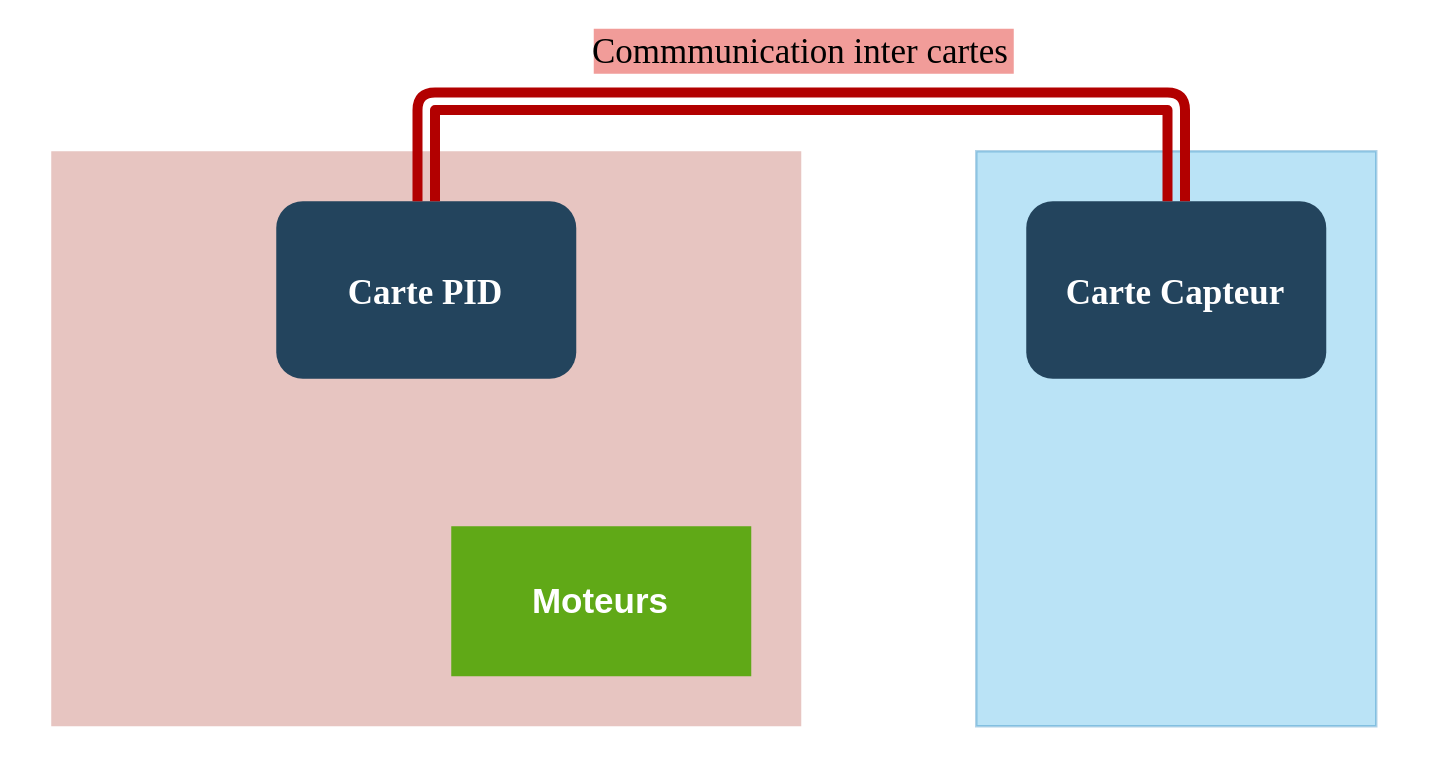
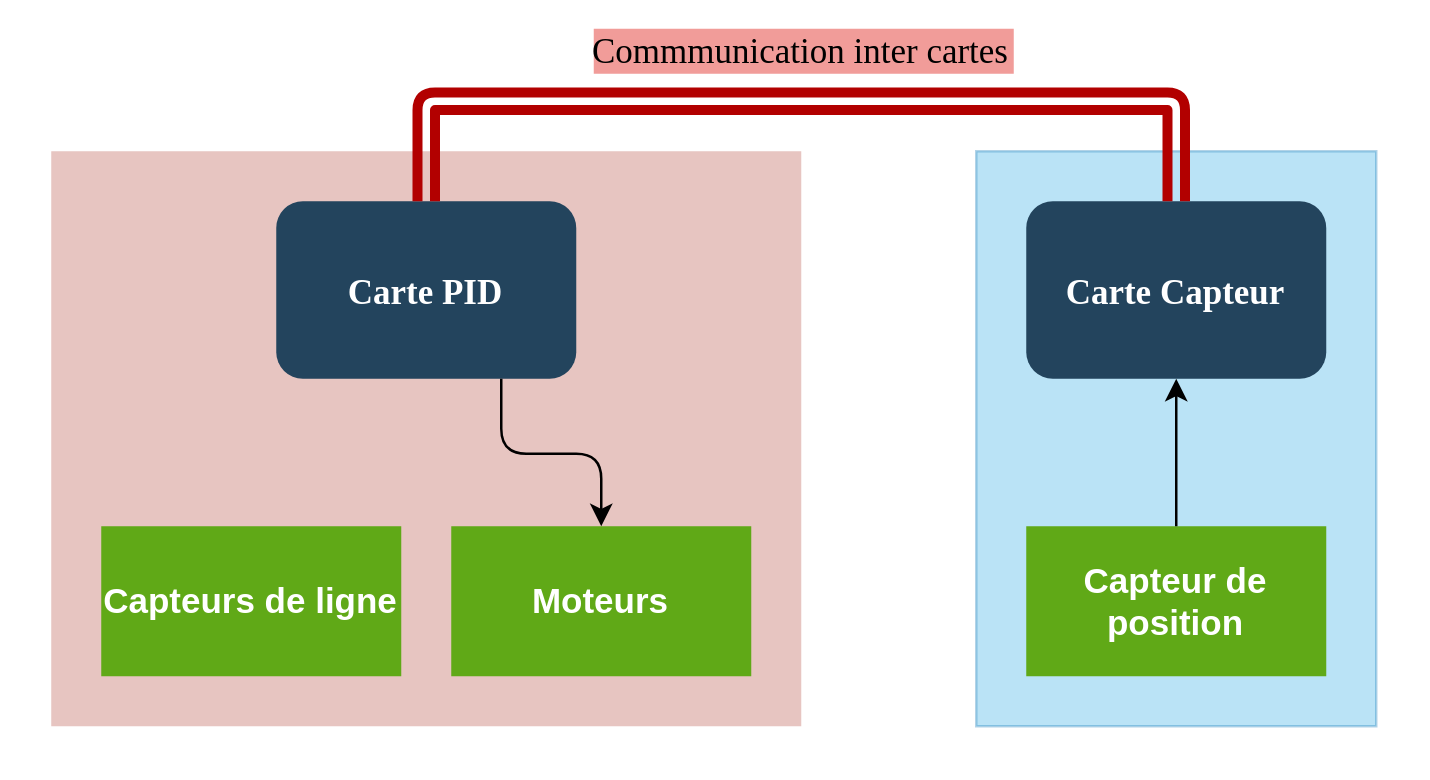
none -> (541, 454)
none -> (1176, 461)
none -> (251, 601)
none -> (1176, 601)
